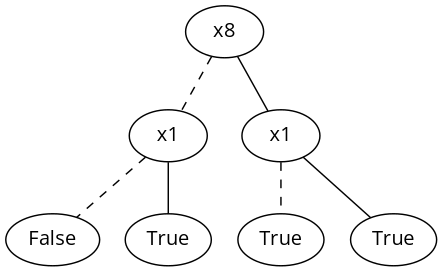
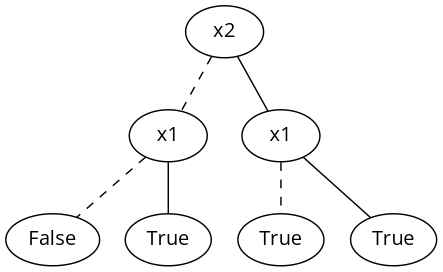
(225, 32) -> (225, 32)
